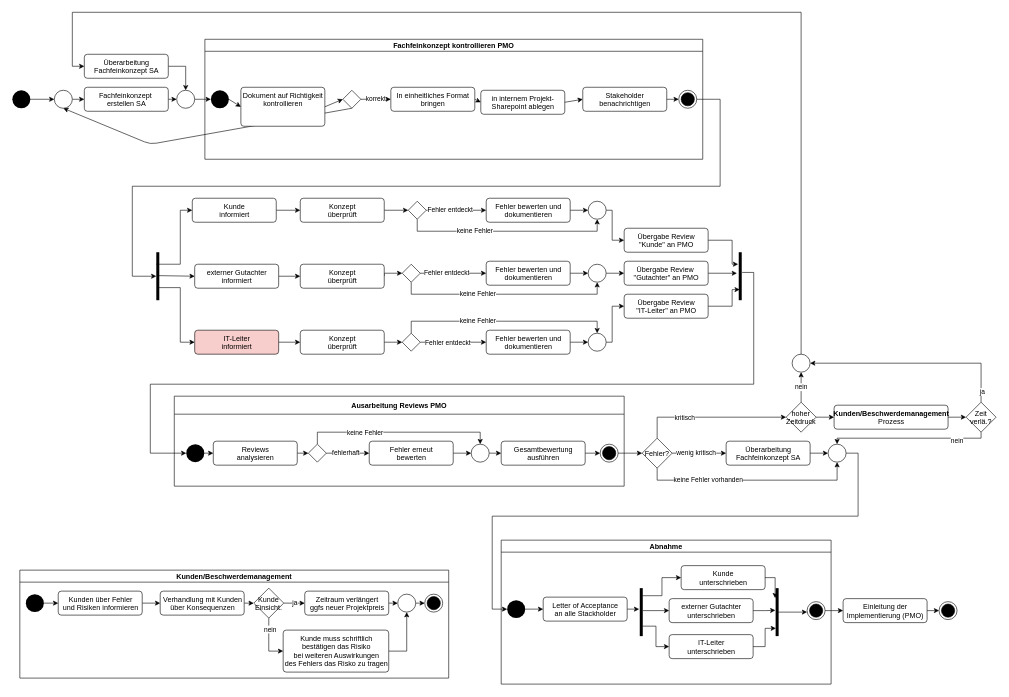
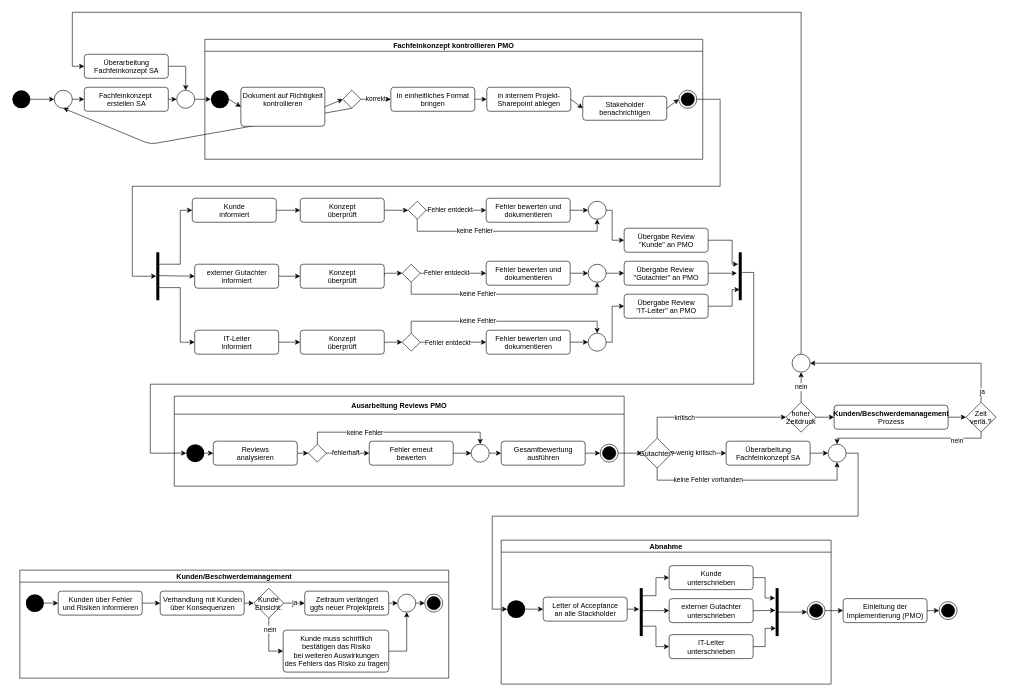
(625, 99) -> (625, 108)
(523, 102) -> (529, 99)
(237, 342) -> (237, 342)
(657, 454) -> (657, 454)
(723, 578) -> (711, 578)
